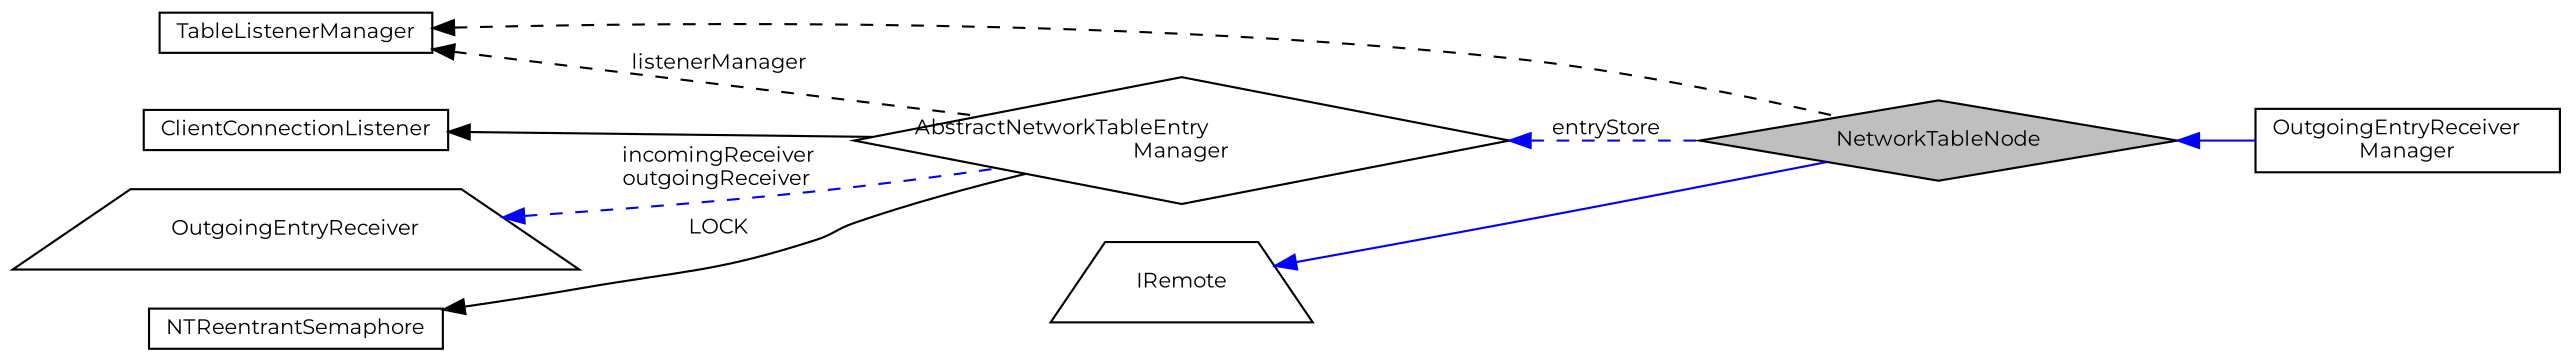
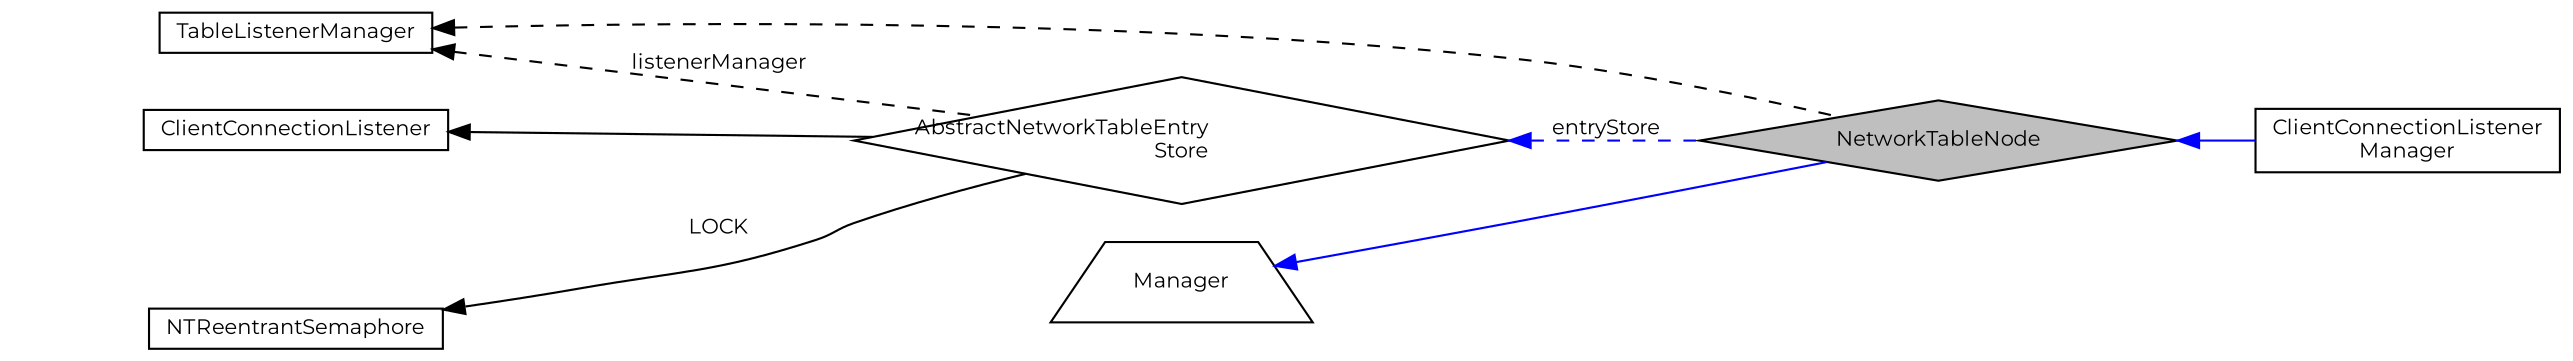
(1182, 141) -> (1182, 141)
(2408, 141) -> (2408, 141)
(296, 229) -> none
(1182, 282) -> (1182, 282)
